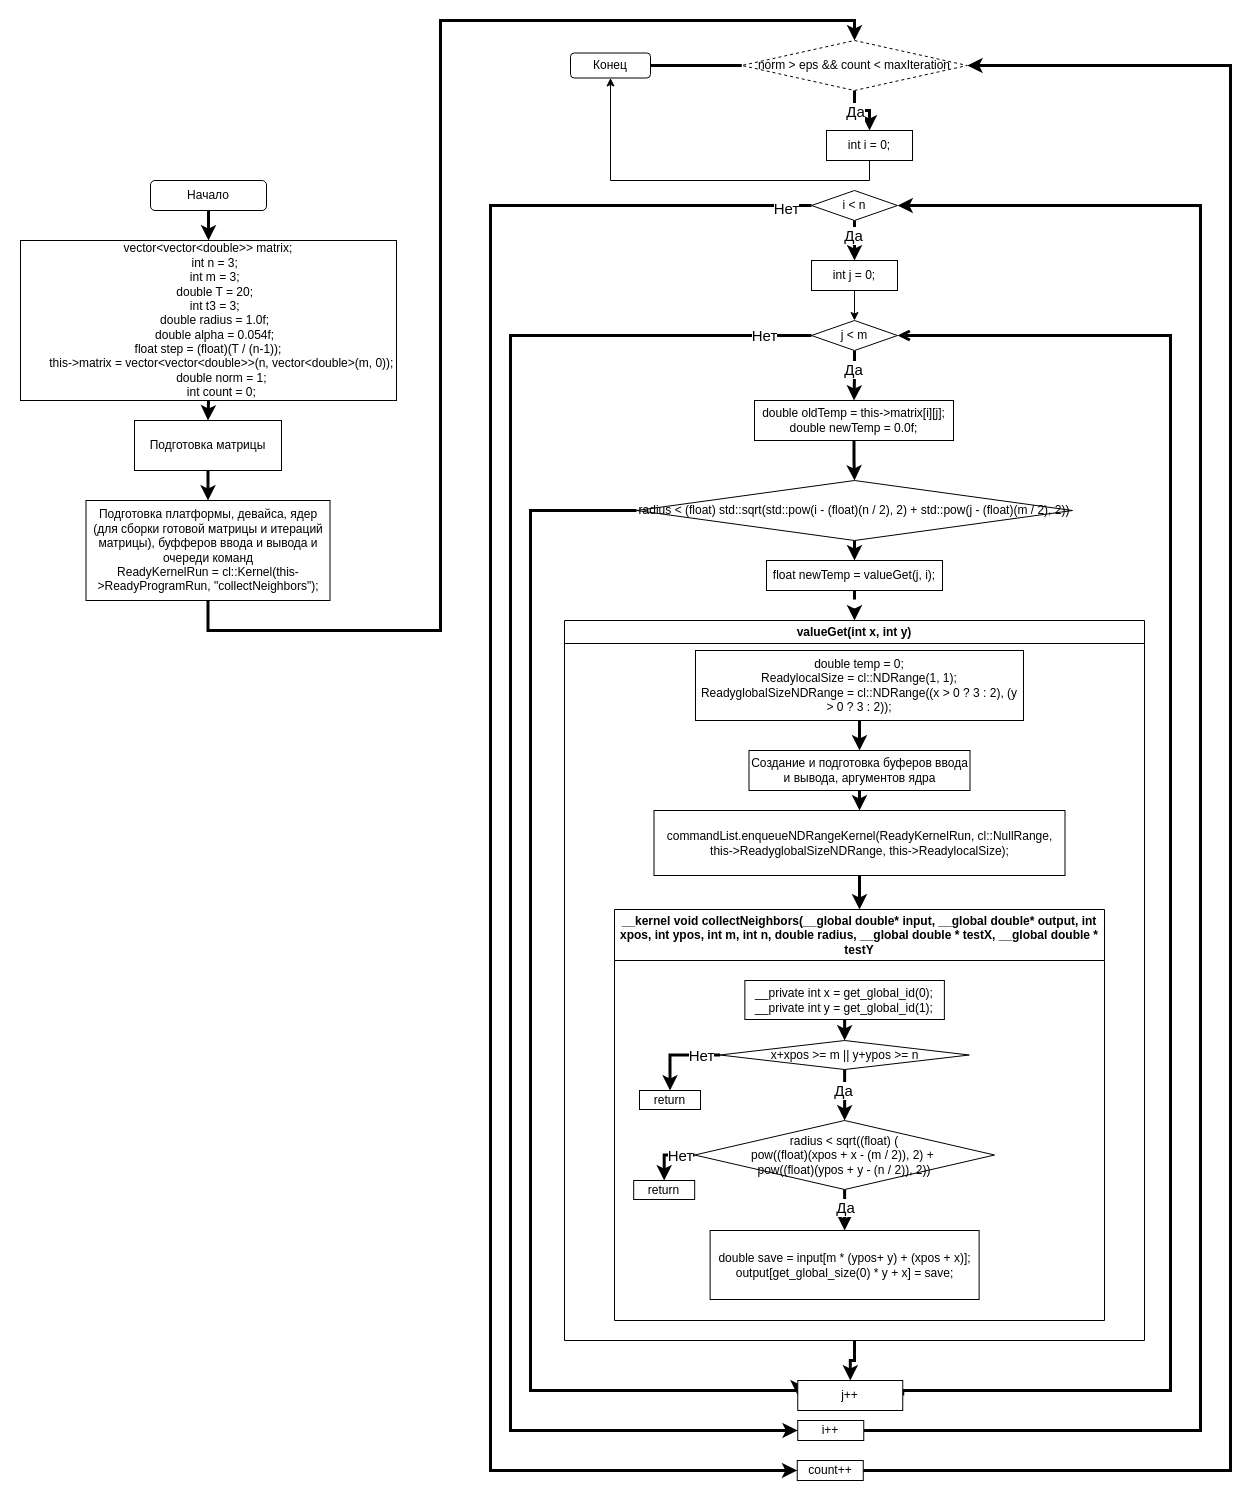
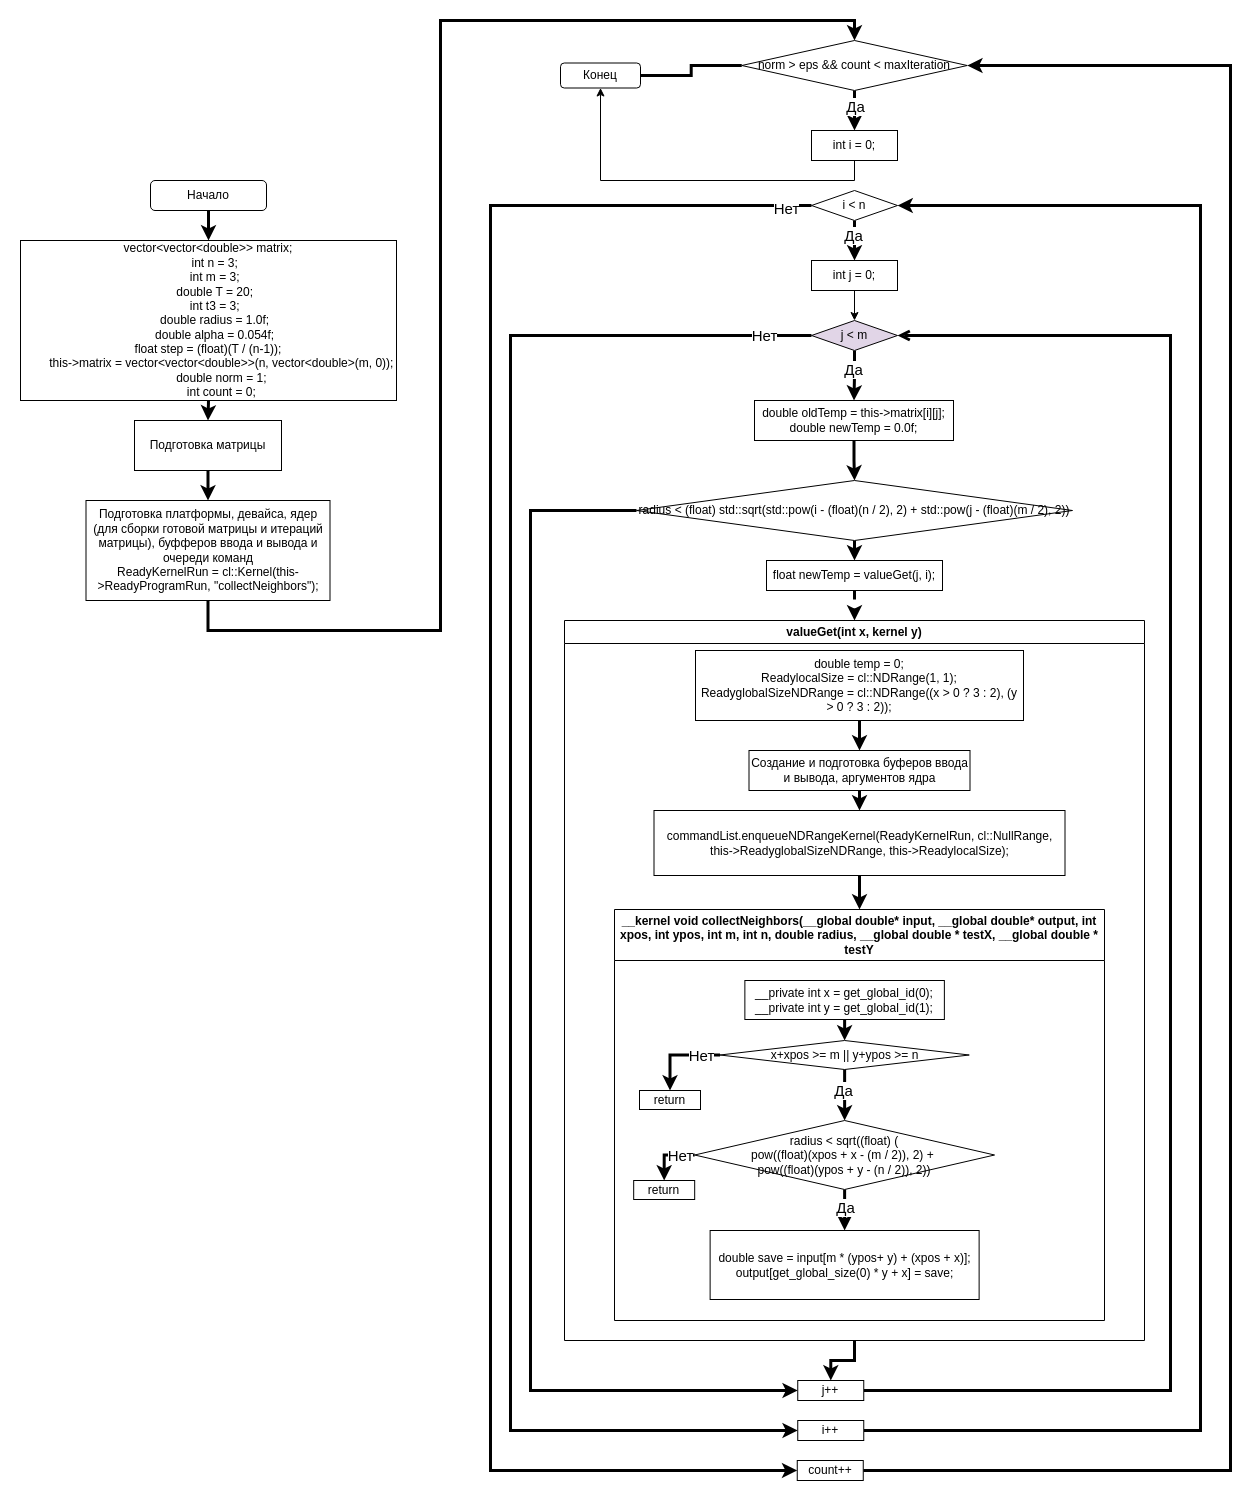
(611, 66) -> (601, 76)
(855, 66) -> (855, 66)
(870, 146) -> (855, 146)
(855, 336) -> (855, 336)
(855, 633) -> (855, 633)
(850, 1396) -> (831, 1391)
